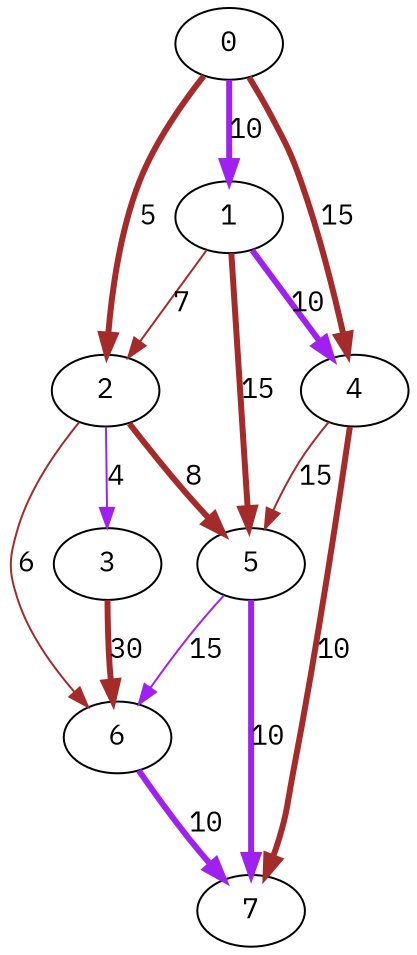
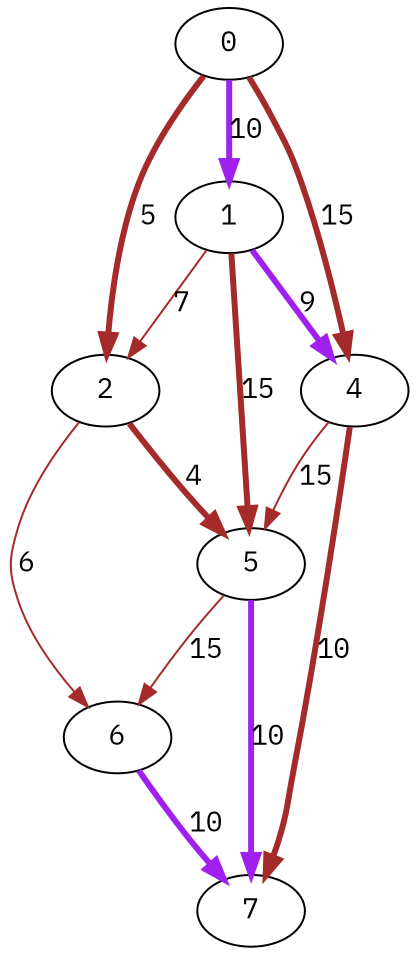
(308, 304) -> (308, 304)
(194, 477) -> (194, 477)
(108, 564) -> none
(186, 640) -> (186, 640)
